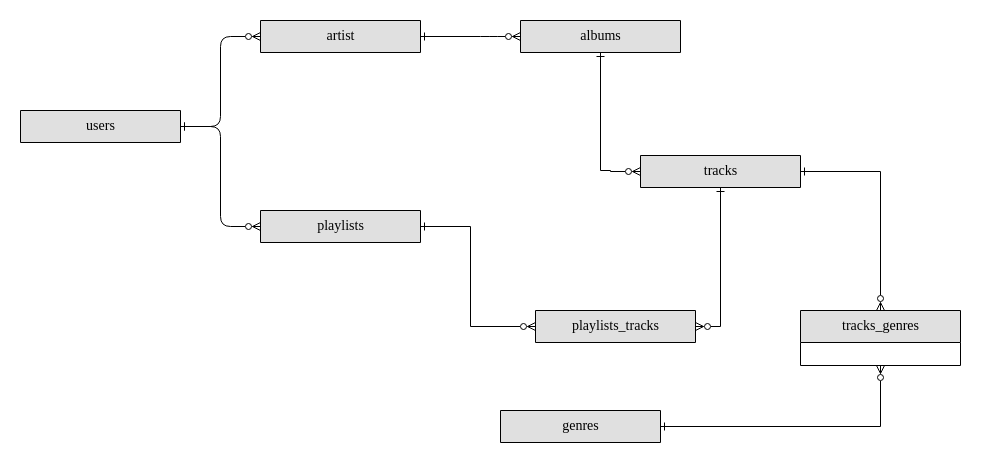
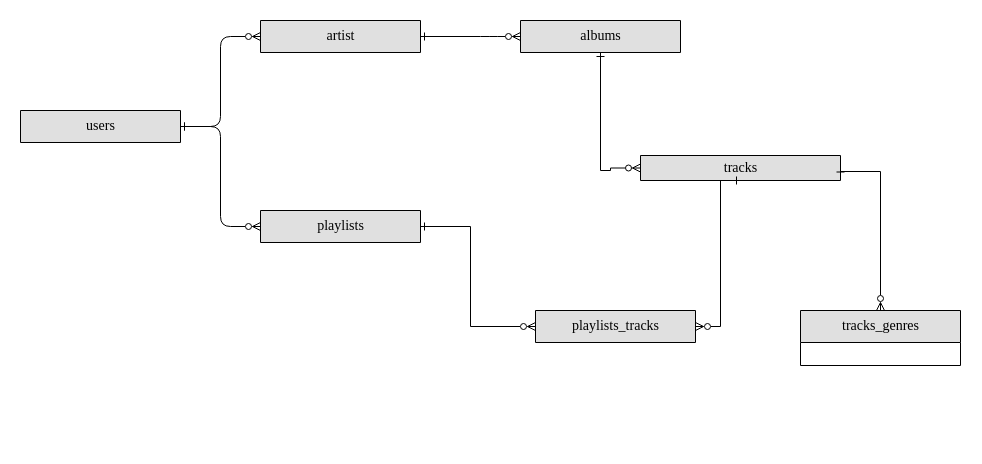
(721, 172) -> (741, 168)
(581, 427) -> none
(793, 427) -> none
